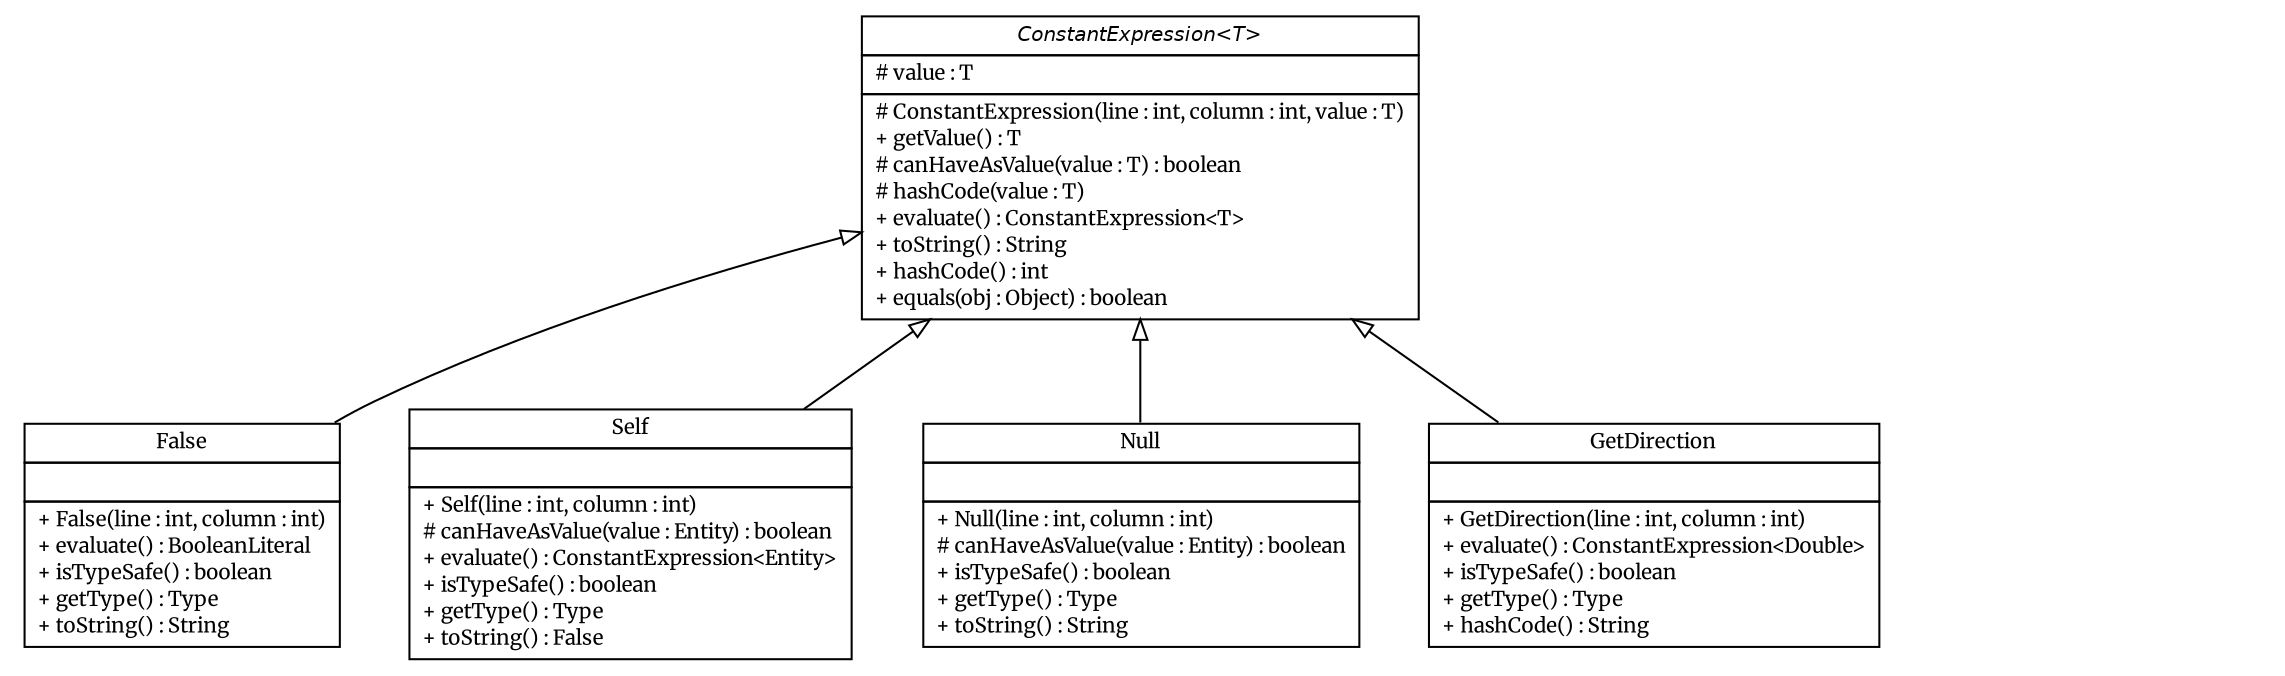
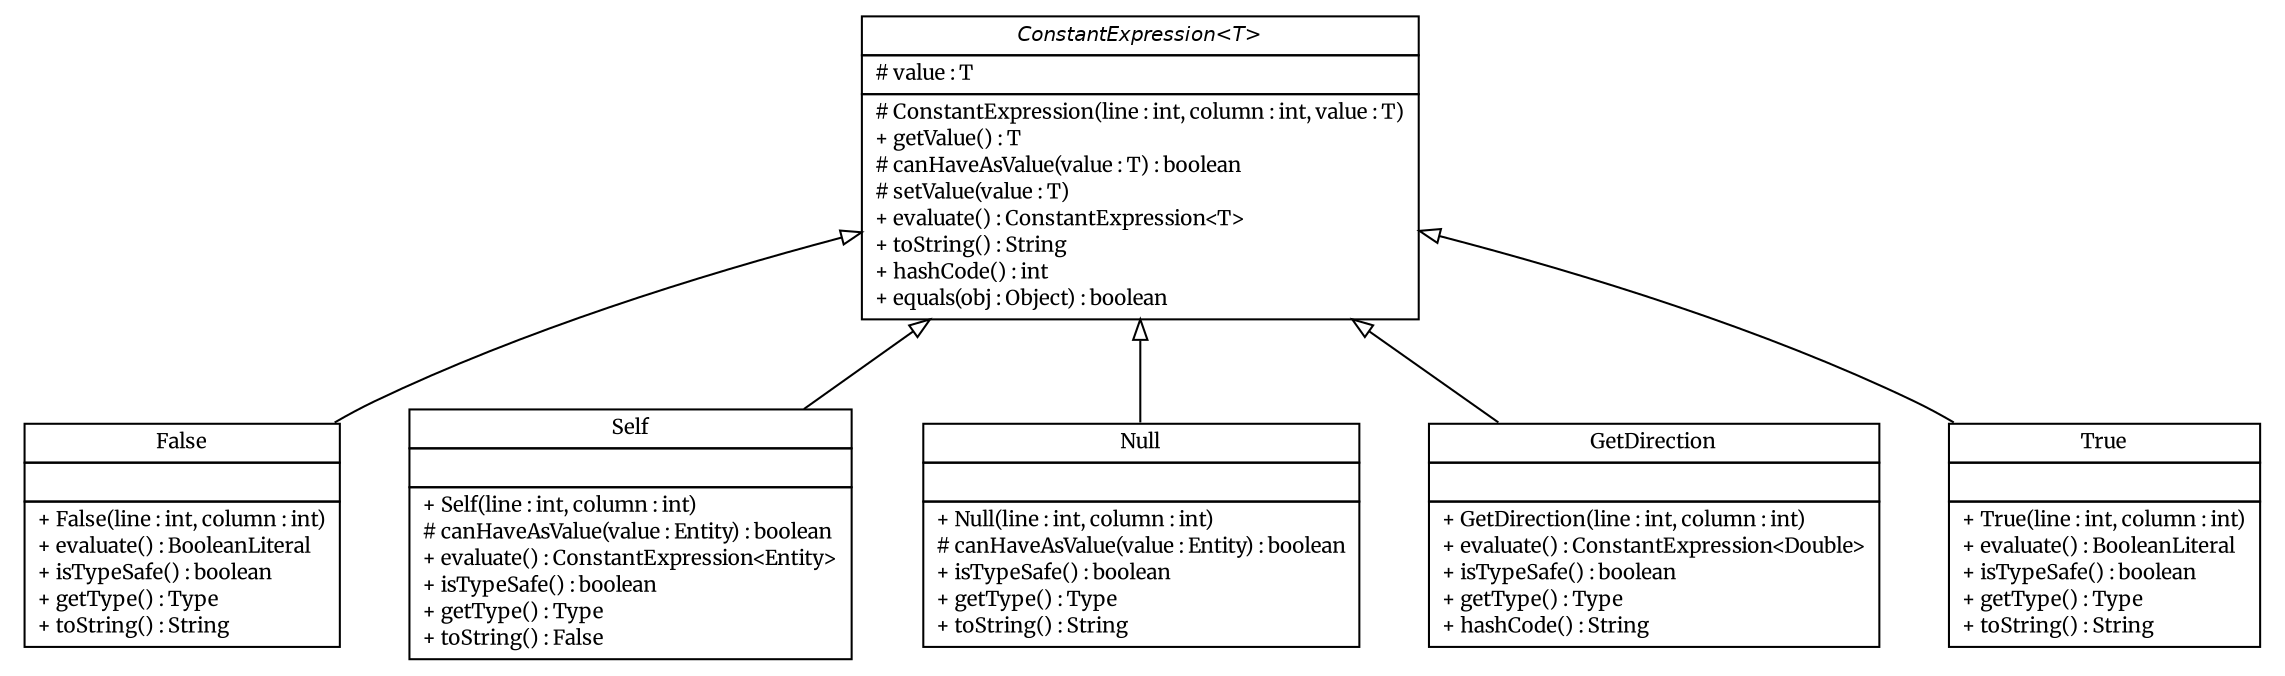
(981, 192) -> (972, 192)
none -> (2105, 534)
